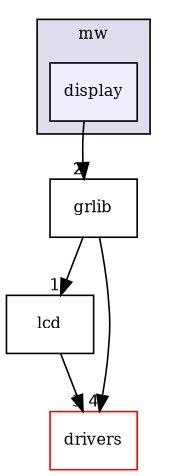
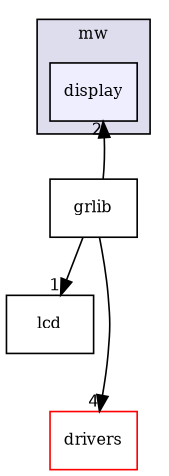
(83, 144) -> (104, 158)
(69, 375) -> none
